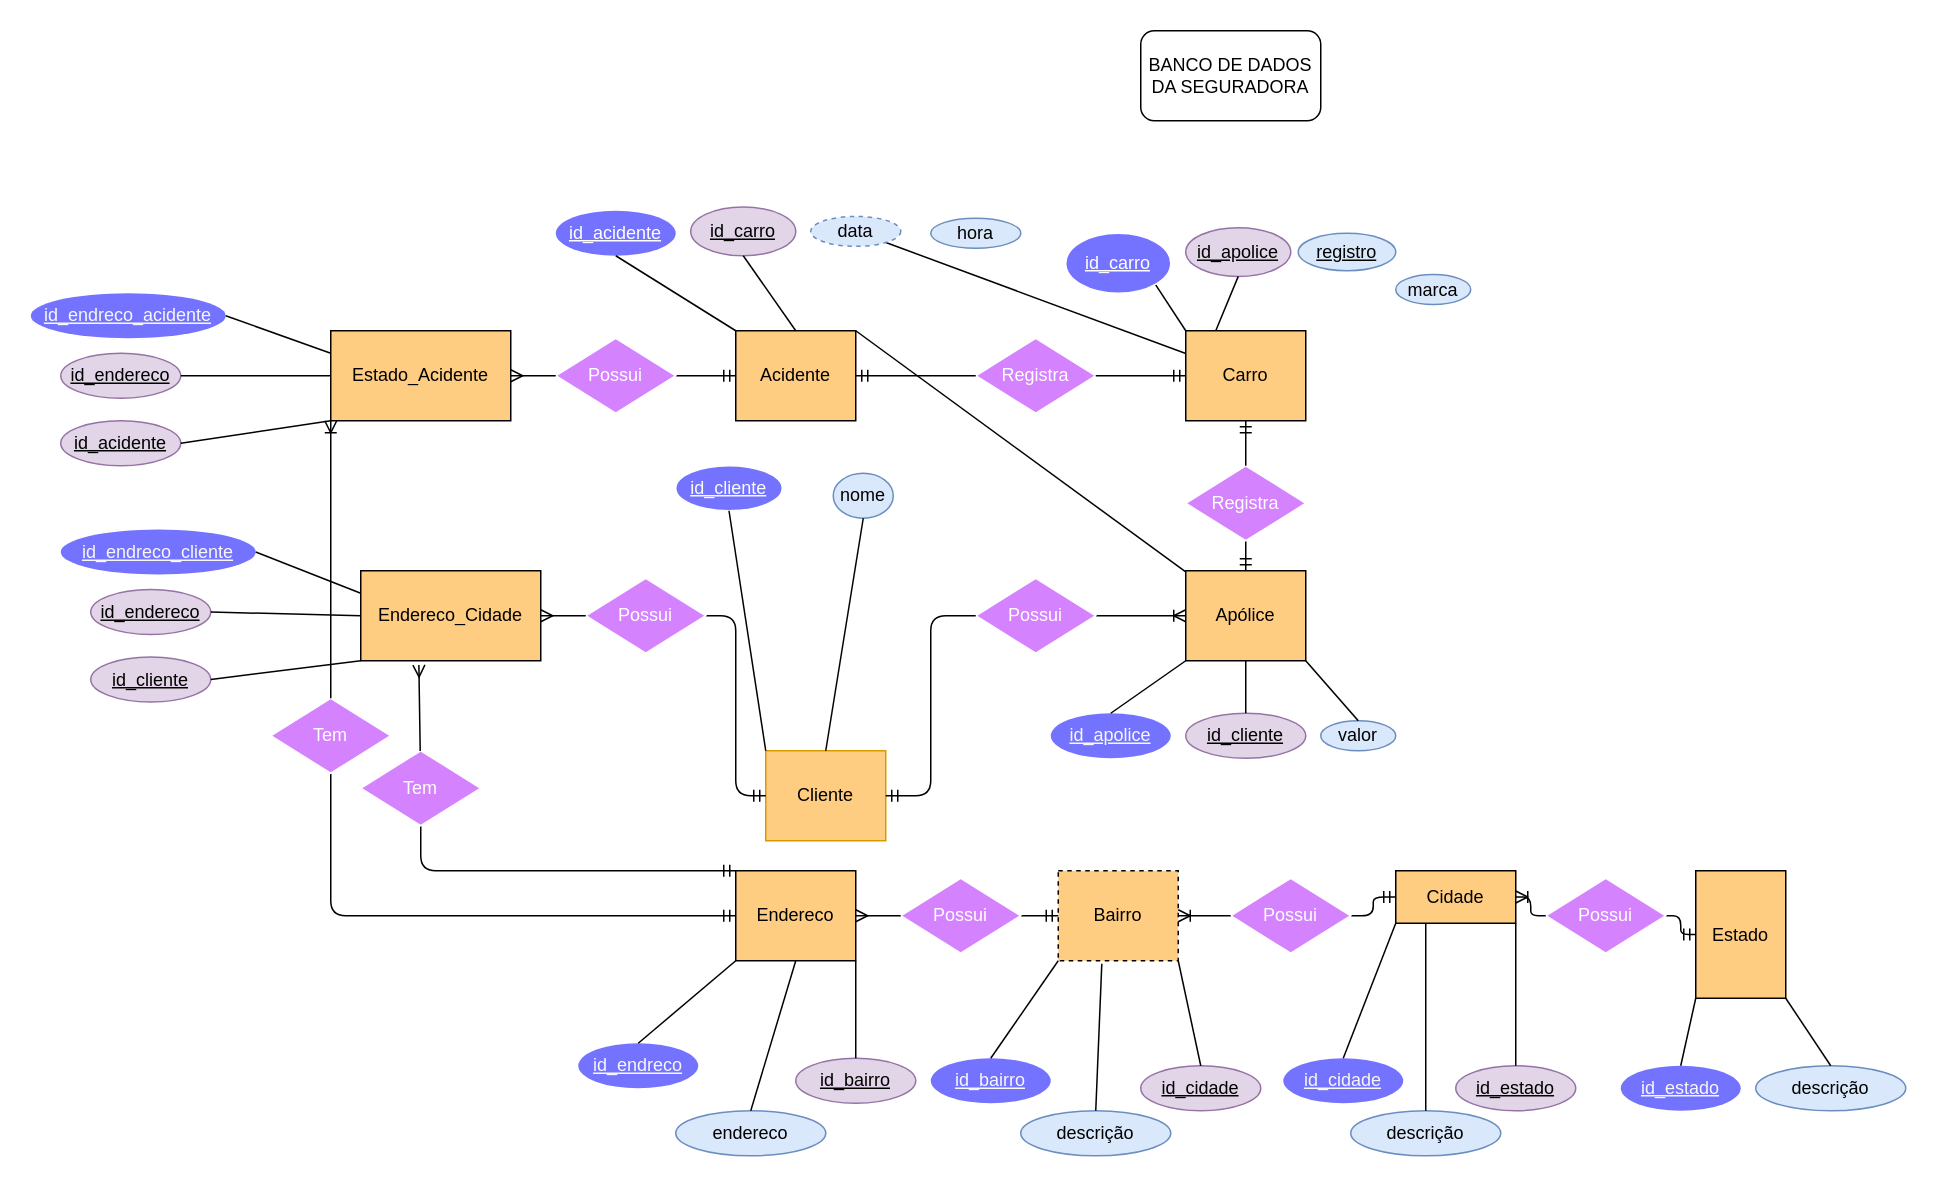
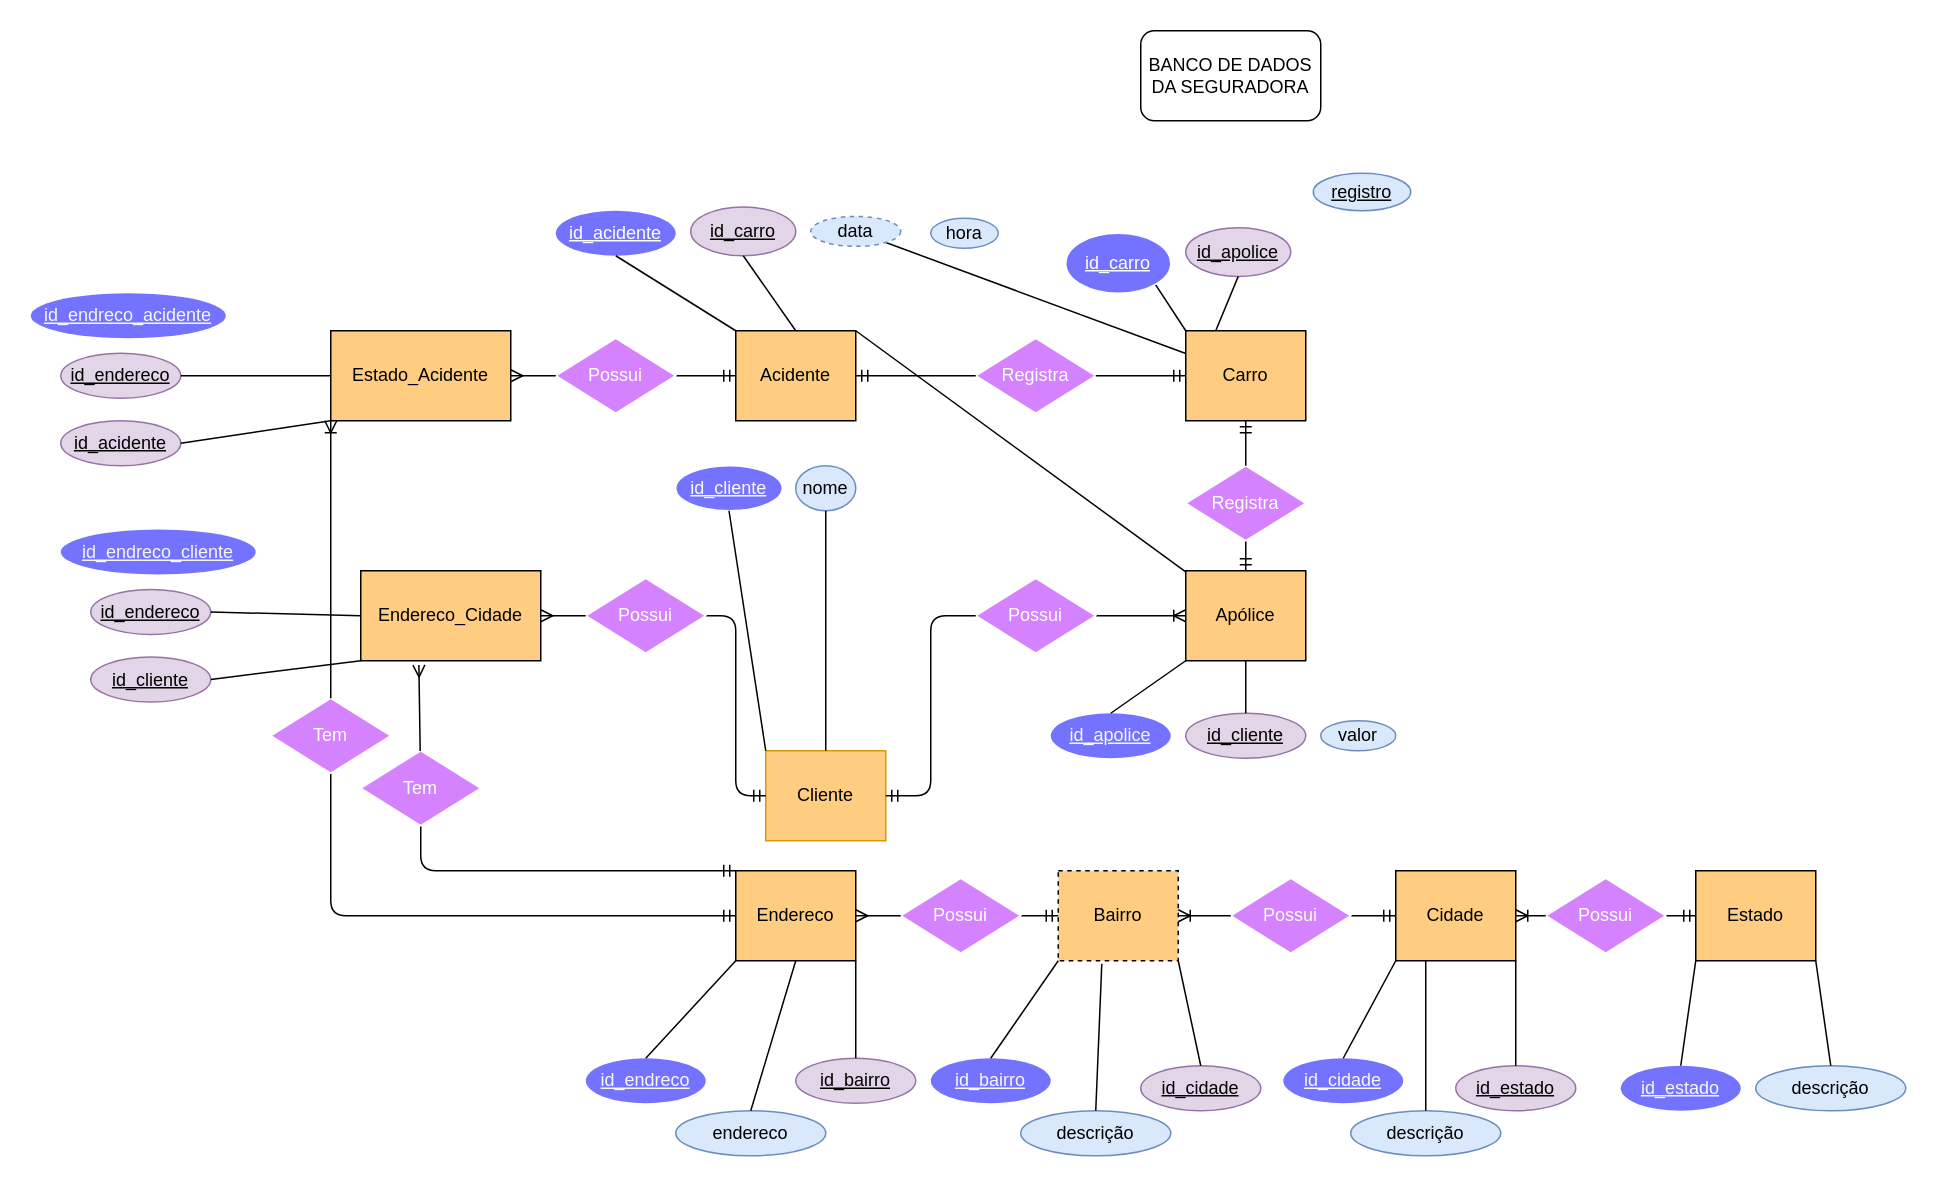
(976, 233) -> (965, 233)
(1347, 252) -> (1362, 192)
(1433, 290) -> none
(278, 334) -> none
(863, 496) -> (826, 488)
(308, 573) -> none
(1332, 691) -> none
(1456, 897) -> (1456, 916)
(1741, 935) -> (1756, 916)
(638, 1066) -> (646, 1081)
